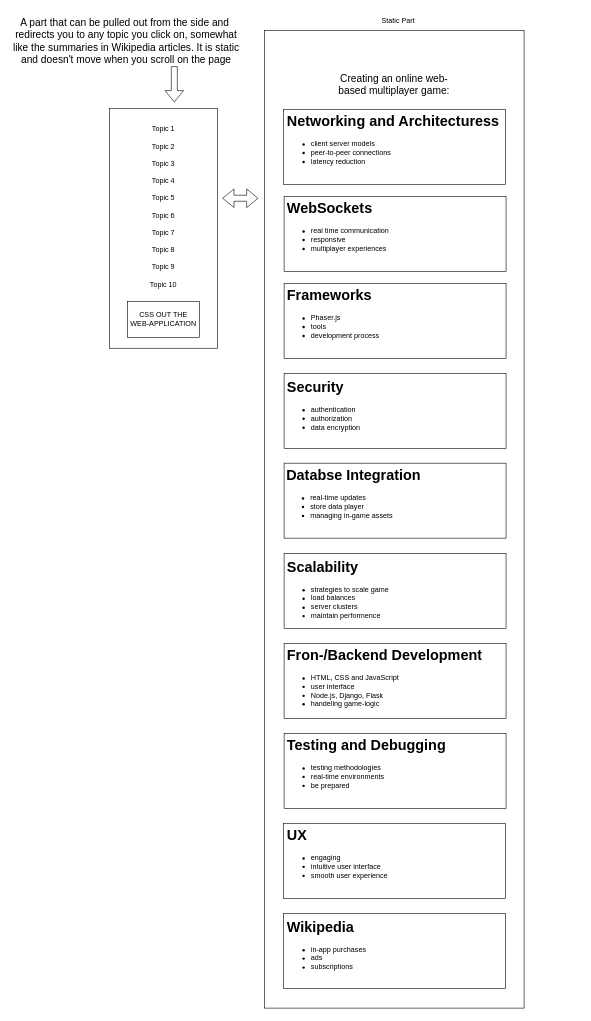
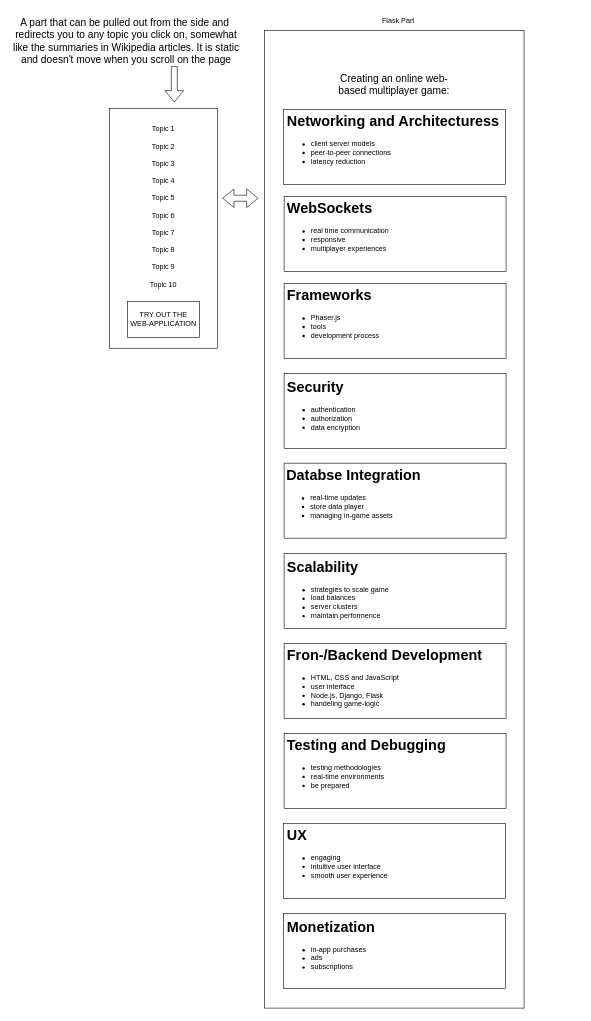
(398, 21) -> (398, 21)
(164, 320) -> (164, 320)
(317, 927) -> (317, 927)
